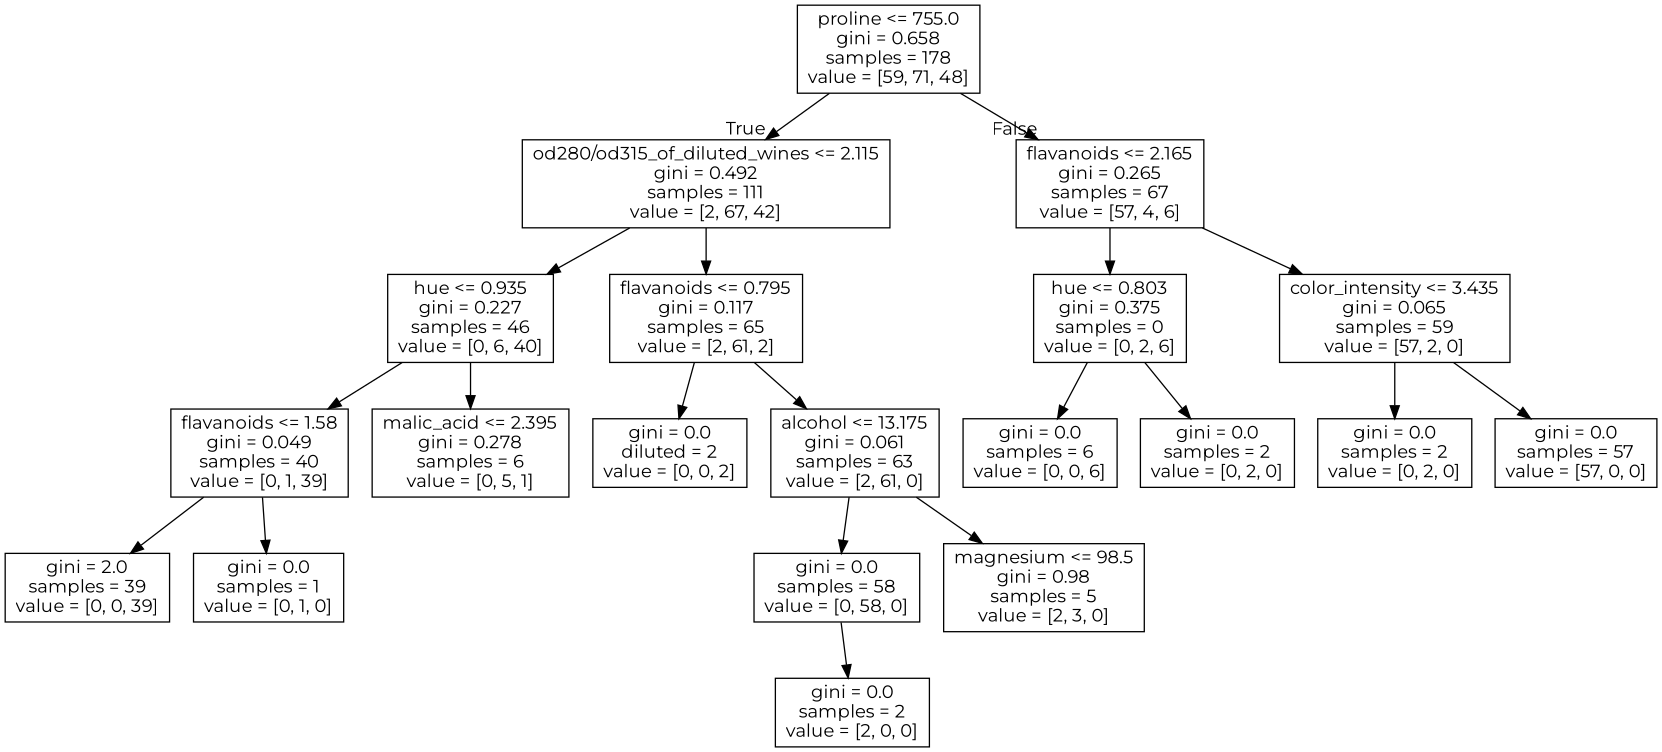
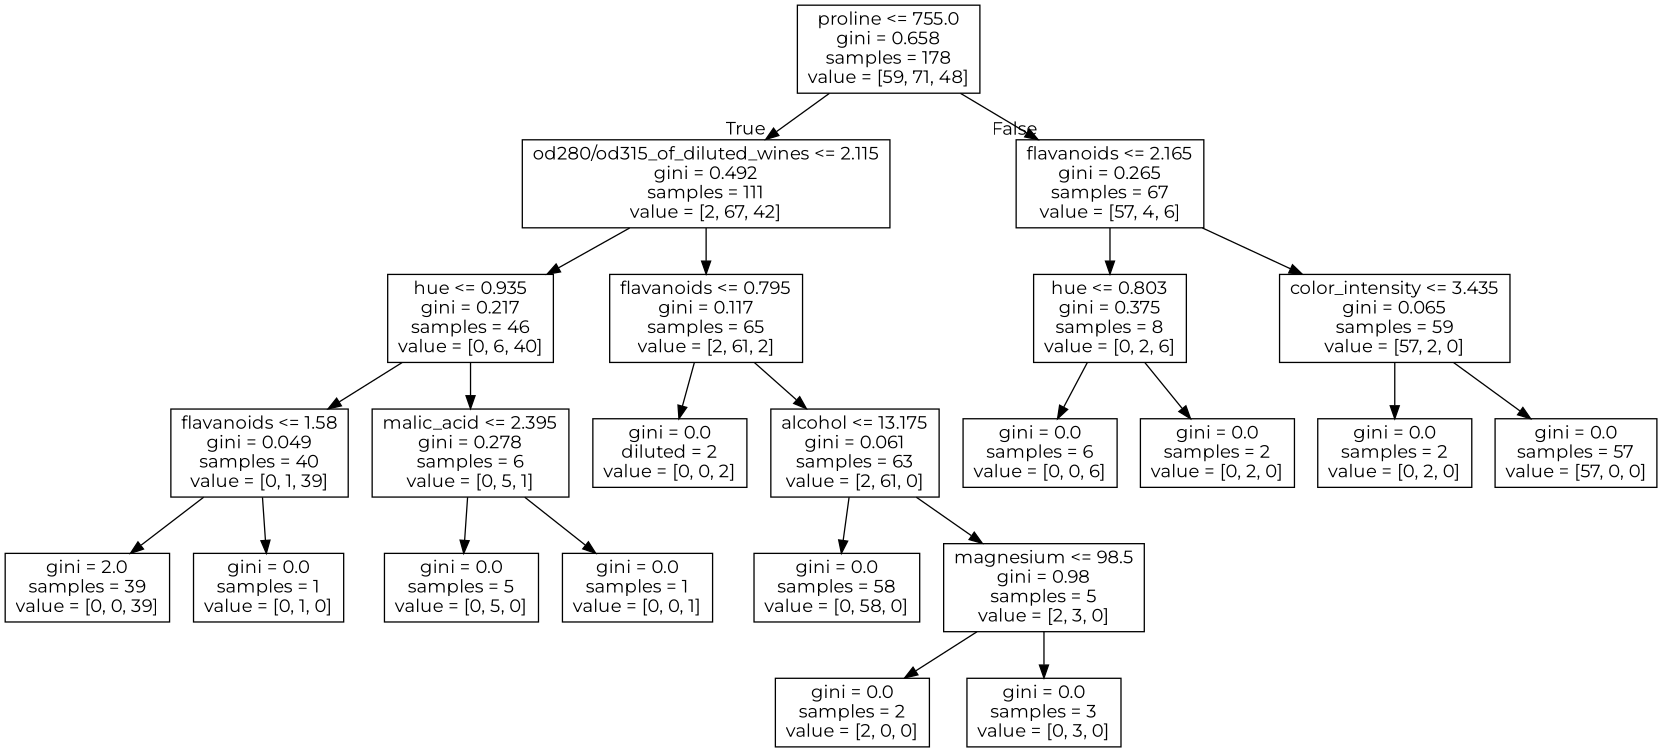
(471, 318) -> (471, 318)
(1110, 318) -> (1110, 318)
none -> (461, 588)
none -> (638, 588)
(844, 644) -> (946, 651)
none -> (1044, 713)
